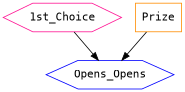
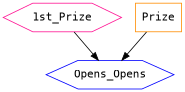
(62, 17) -> (62, 17)
